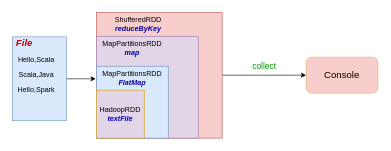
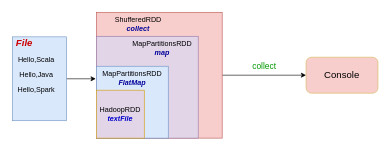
(138, 24) -> (138, 24)
(132, 48) -> (162, 48)
(36, 75) -> (36, 75)
